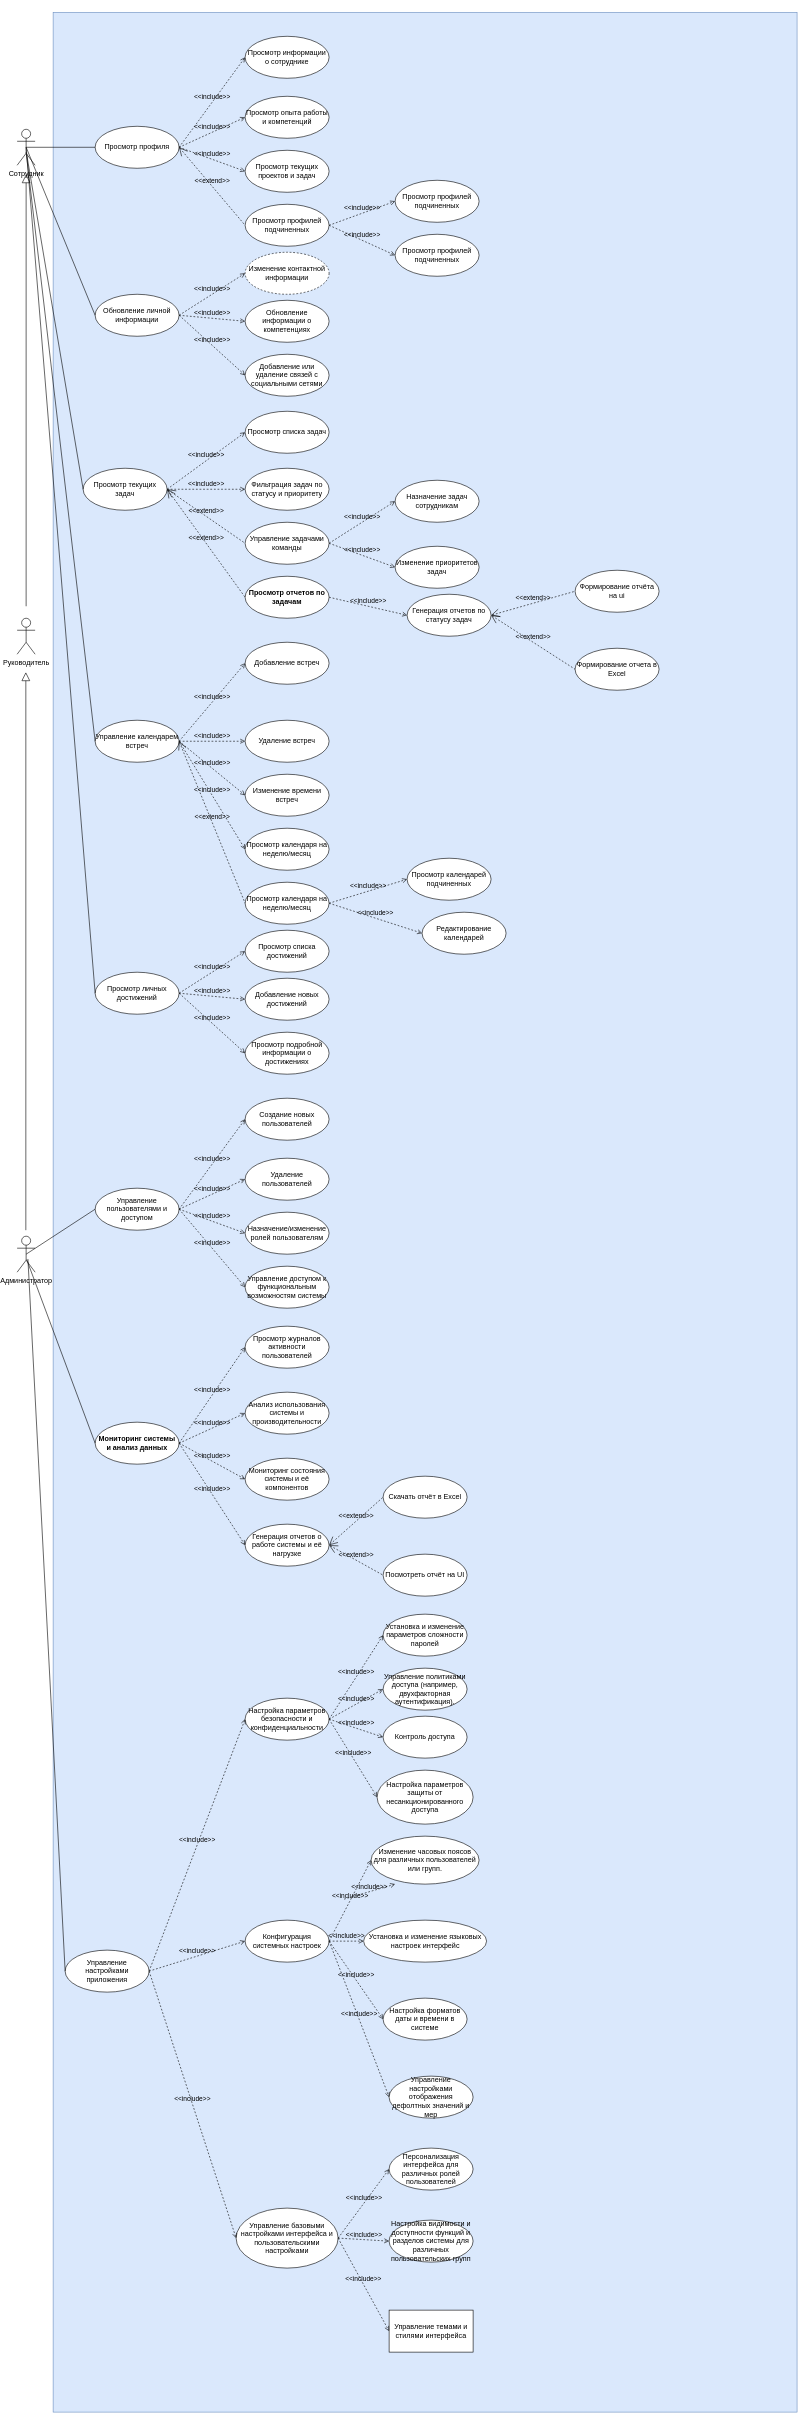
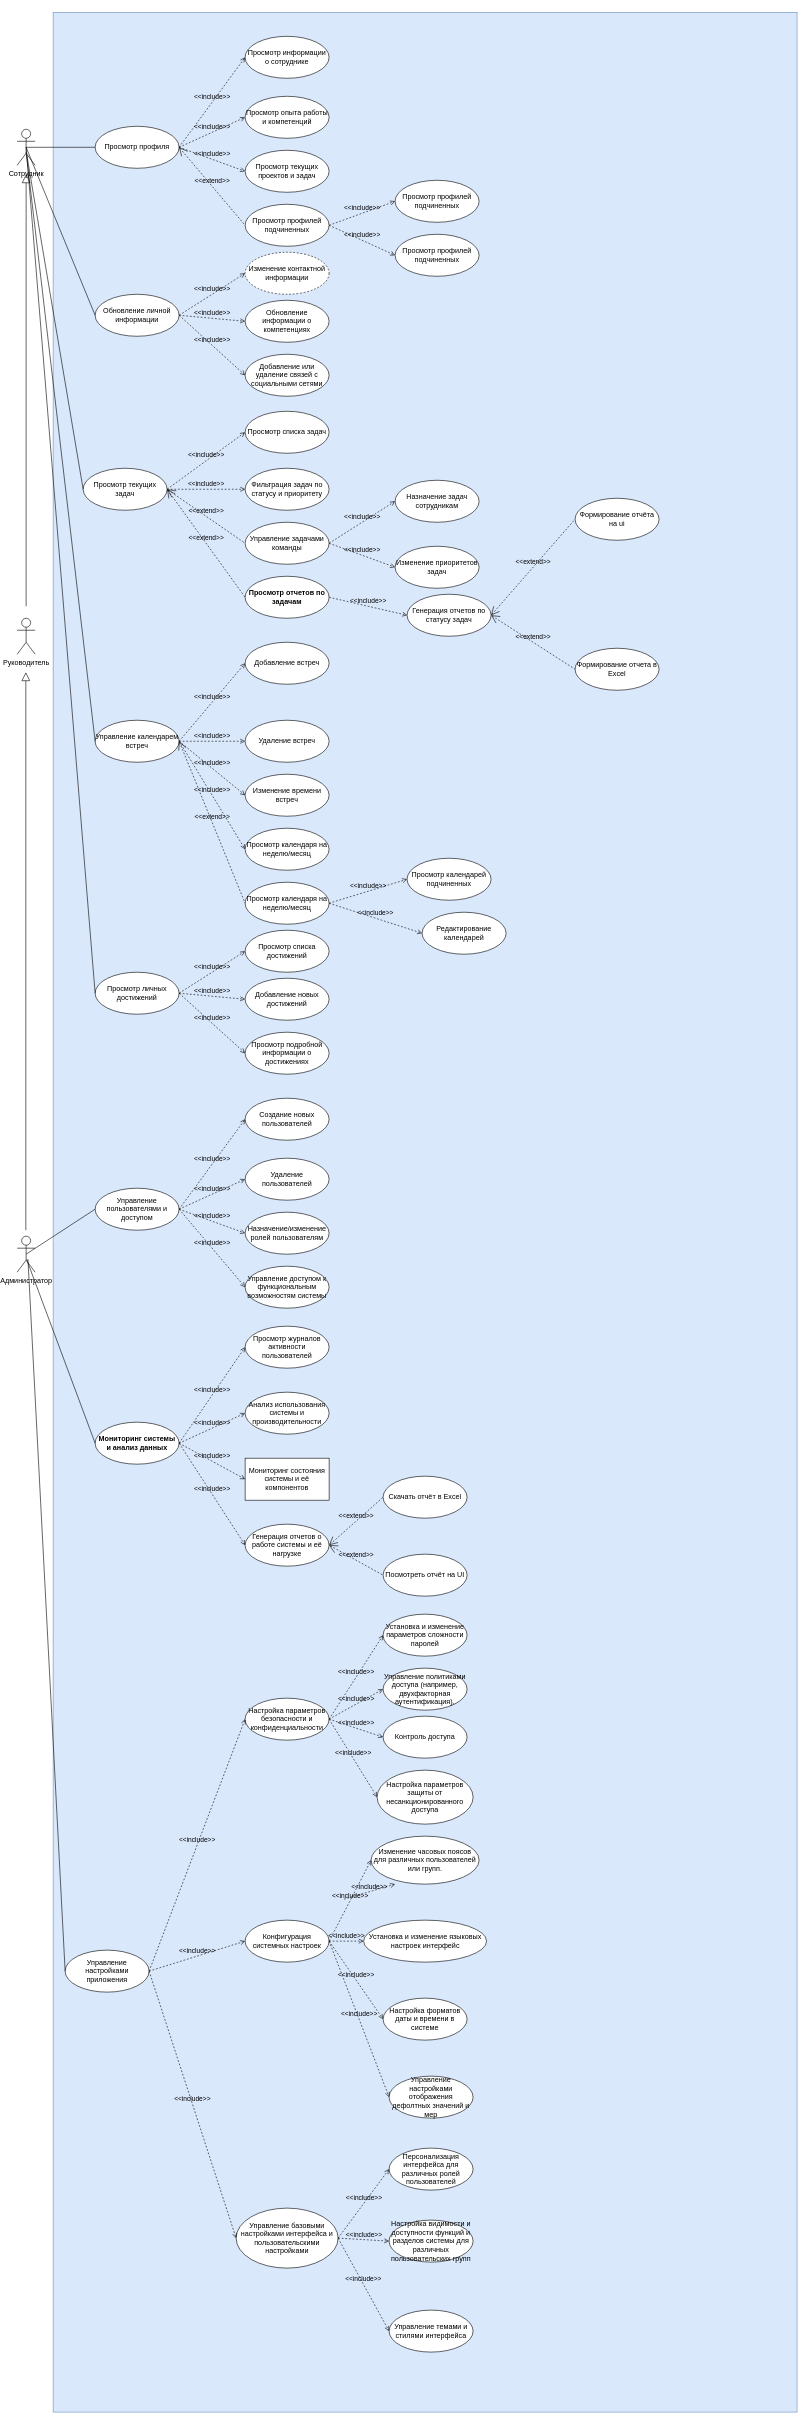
(617, 591) -> (617, 519)
(287, 1479) -> (287, 1479)
(431, 2331) -> (431, 2331)
